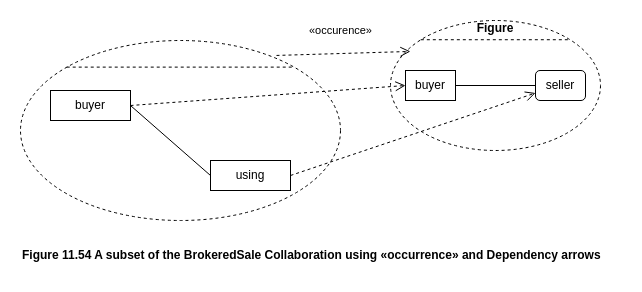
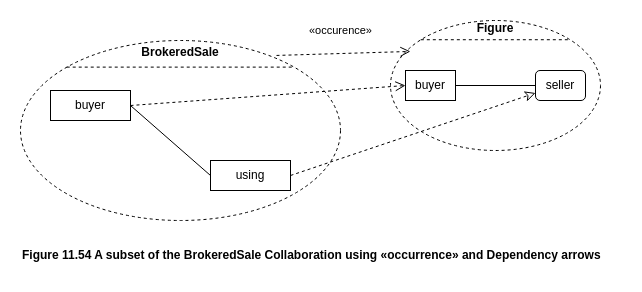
none -> (181, 52)
(529, 95) -> (526, 96)
